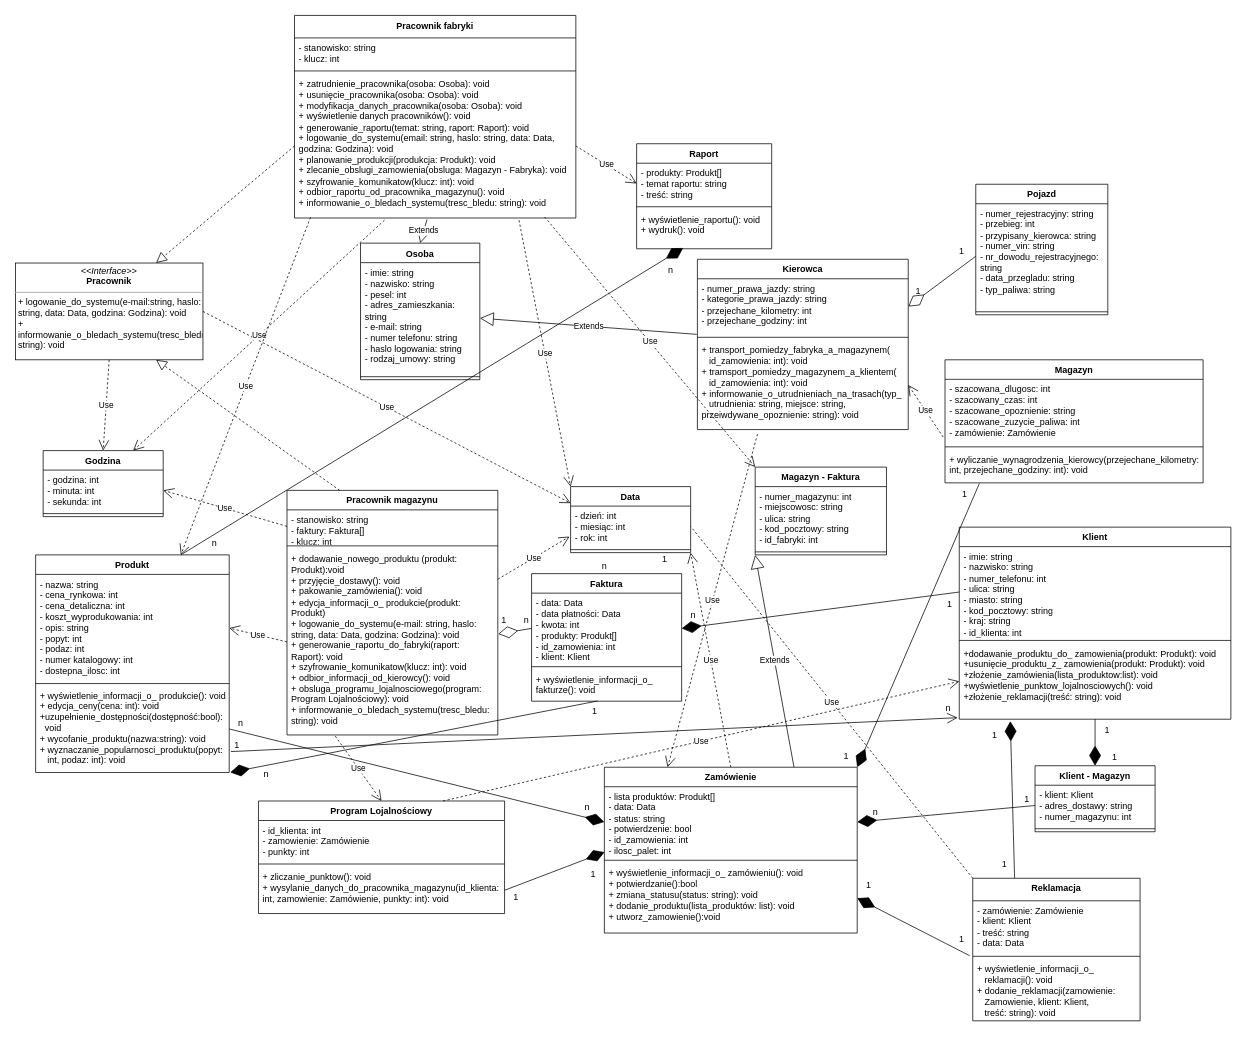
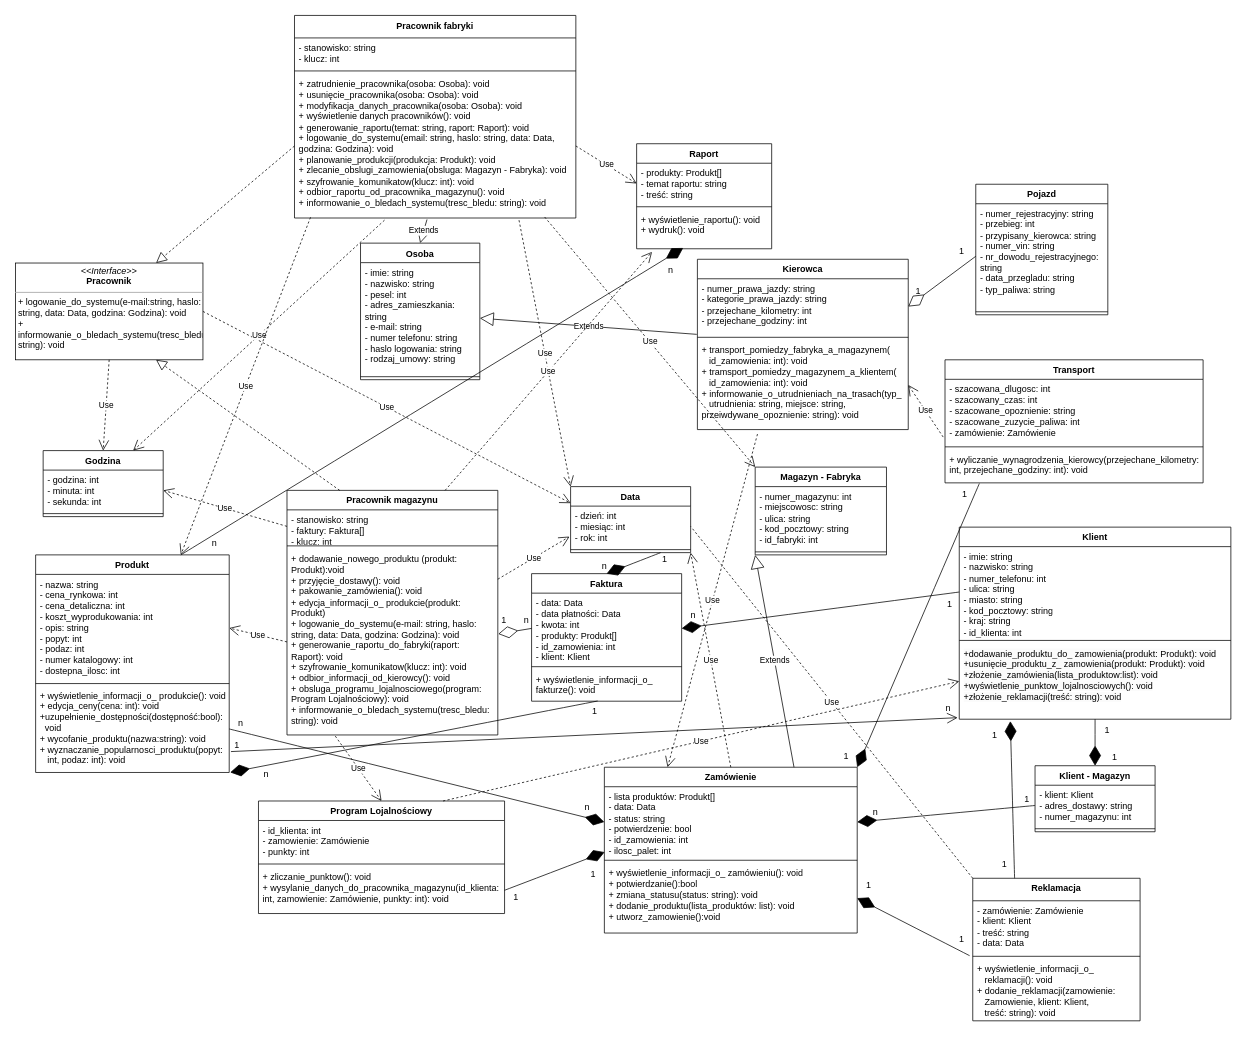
(1074, 370) -> (1074, 370)
none -> (533, 389)
(821, 478) -> (821, 478)
none -> (641, 560)
